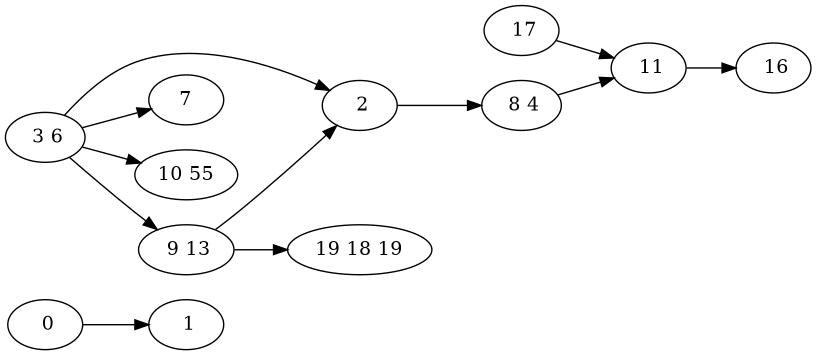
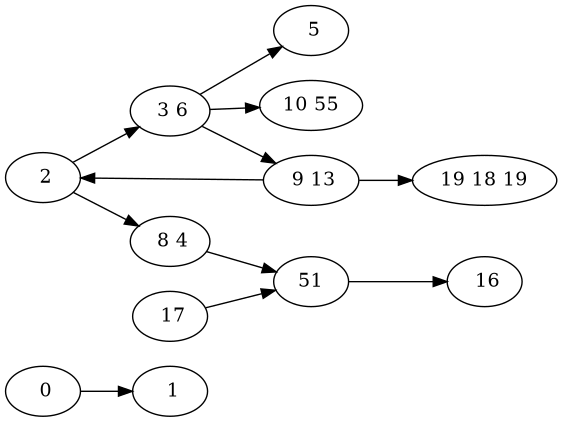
(183, 54) -> (100, 148)
(649, 68) -> (311, 282)
(186, 100) -> (311, 31)
